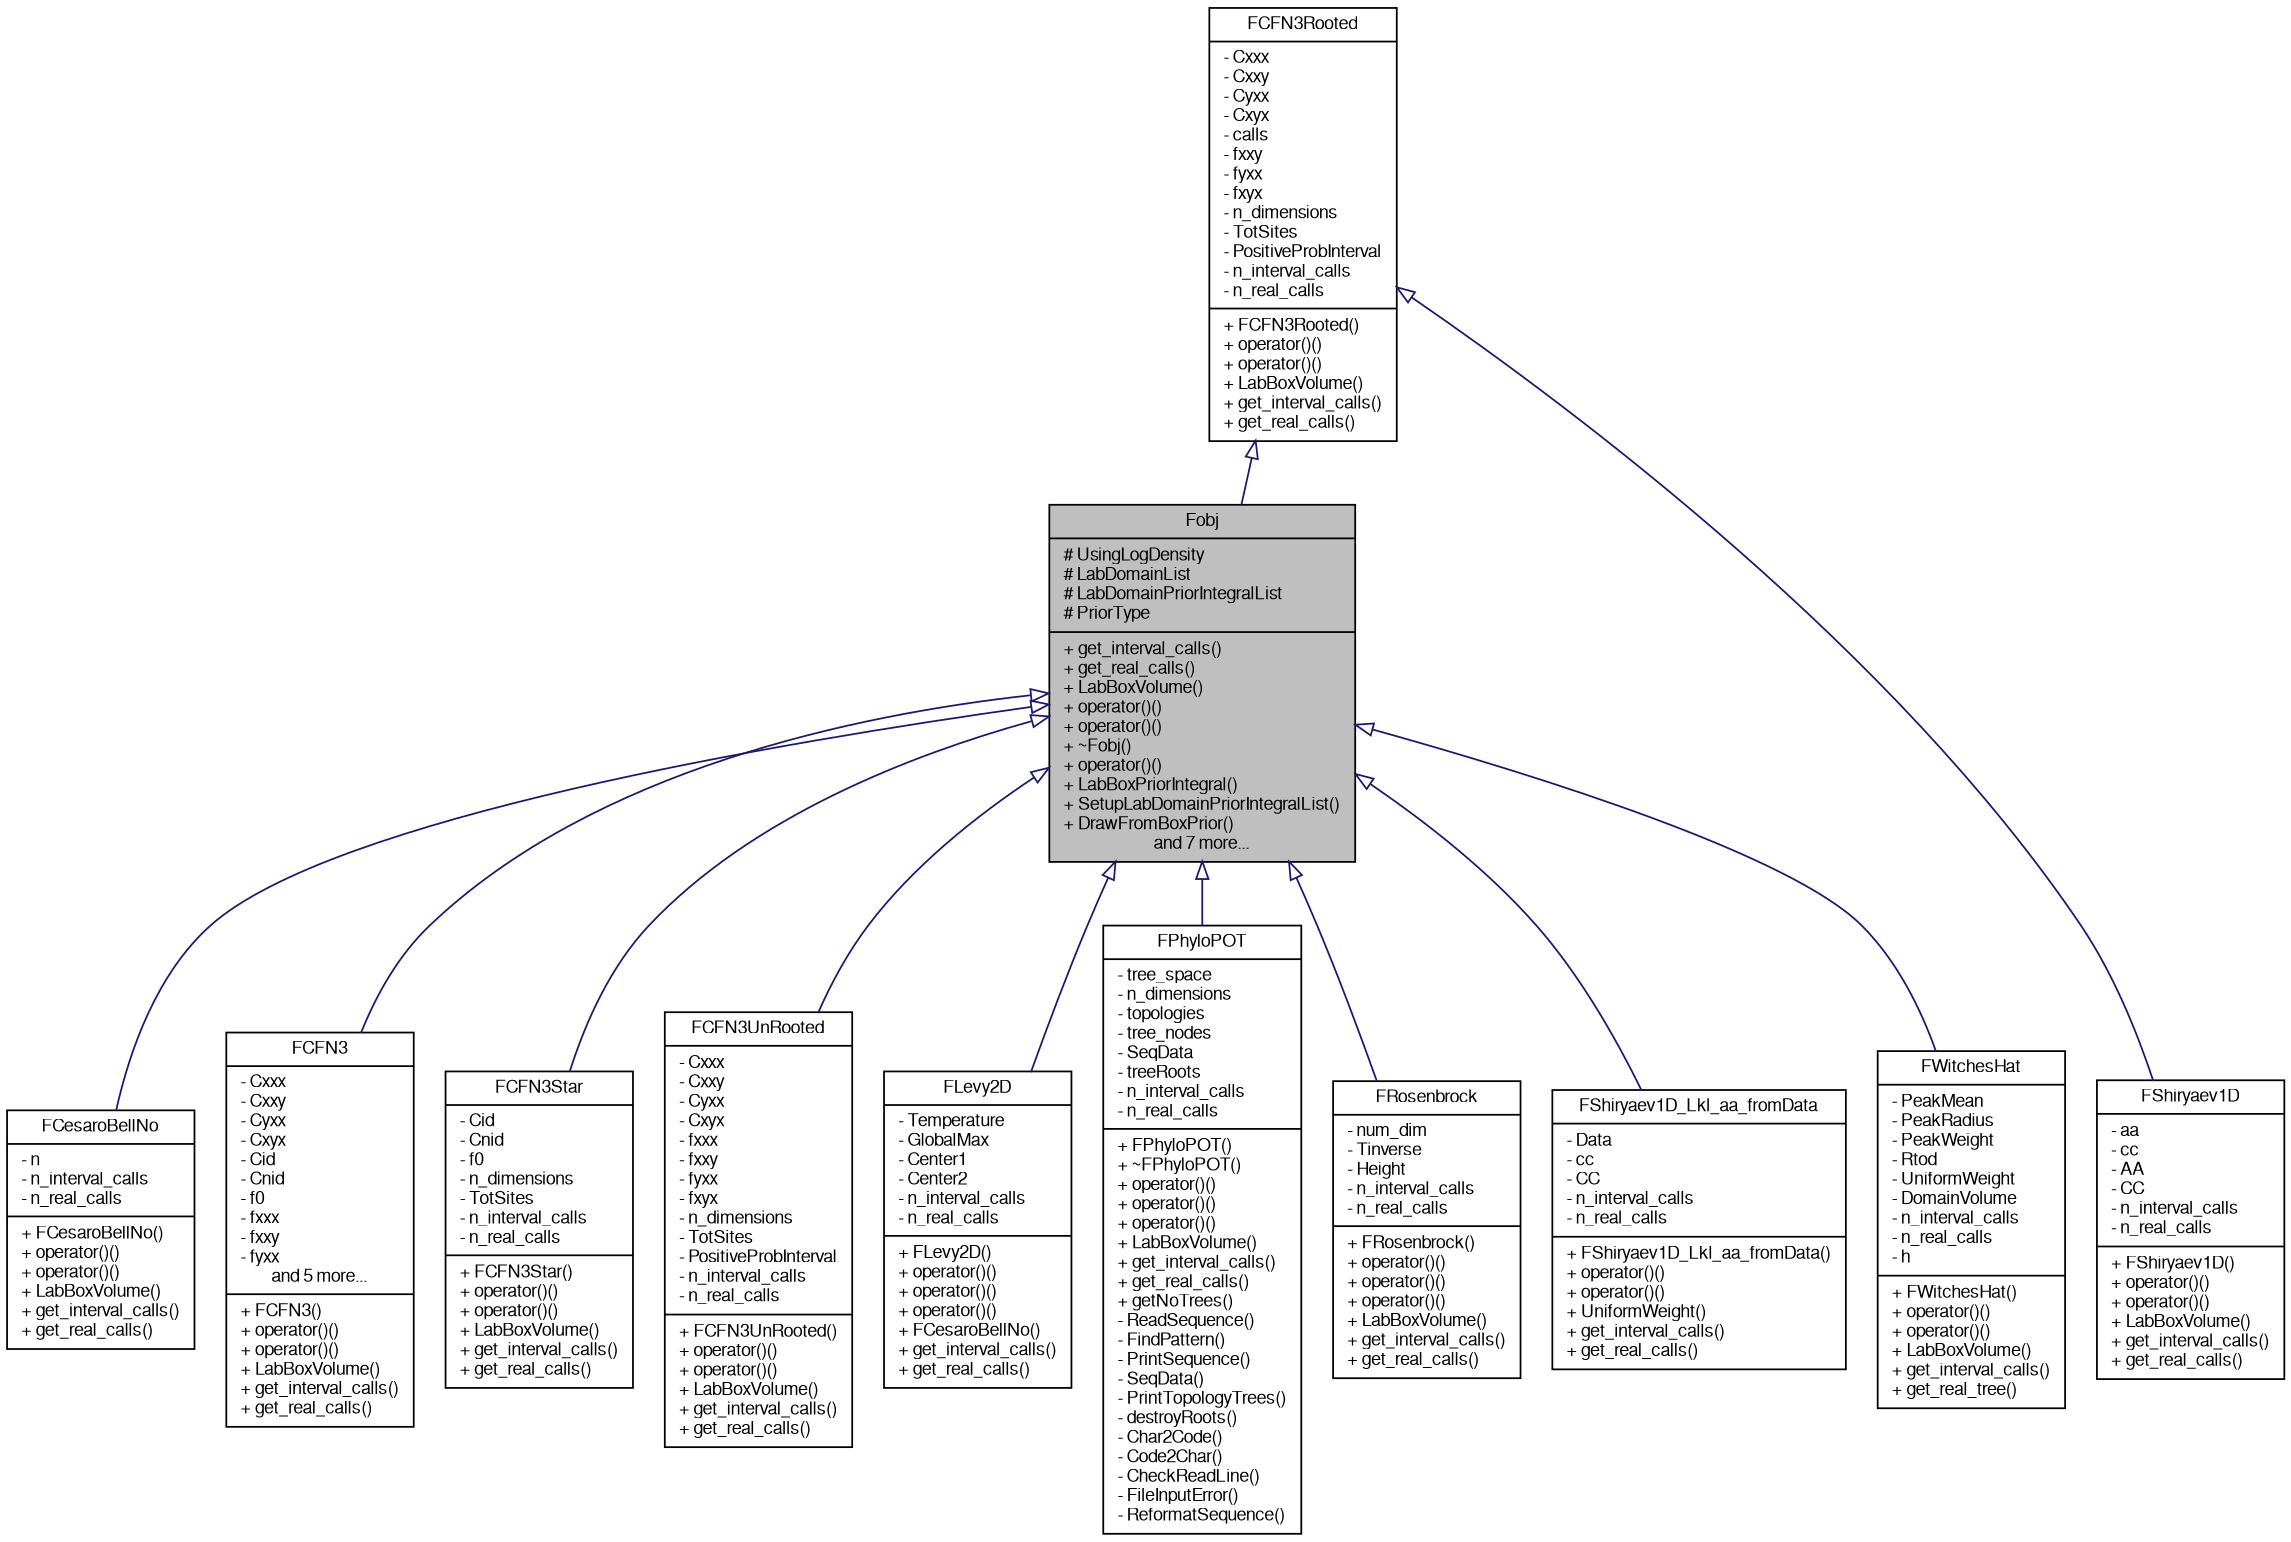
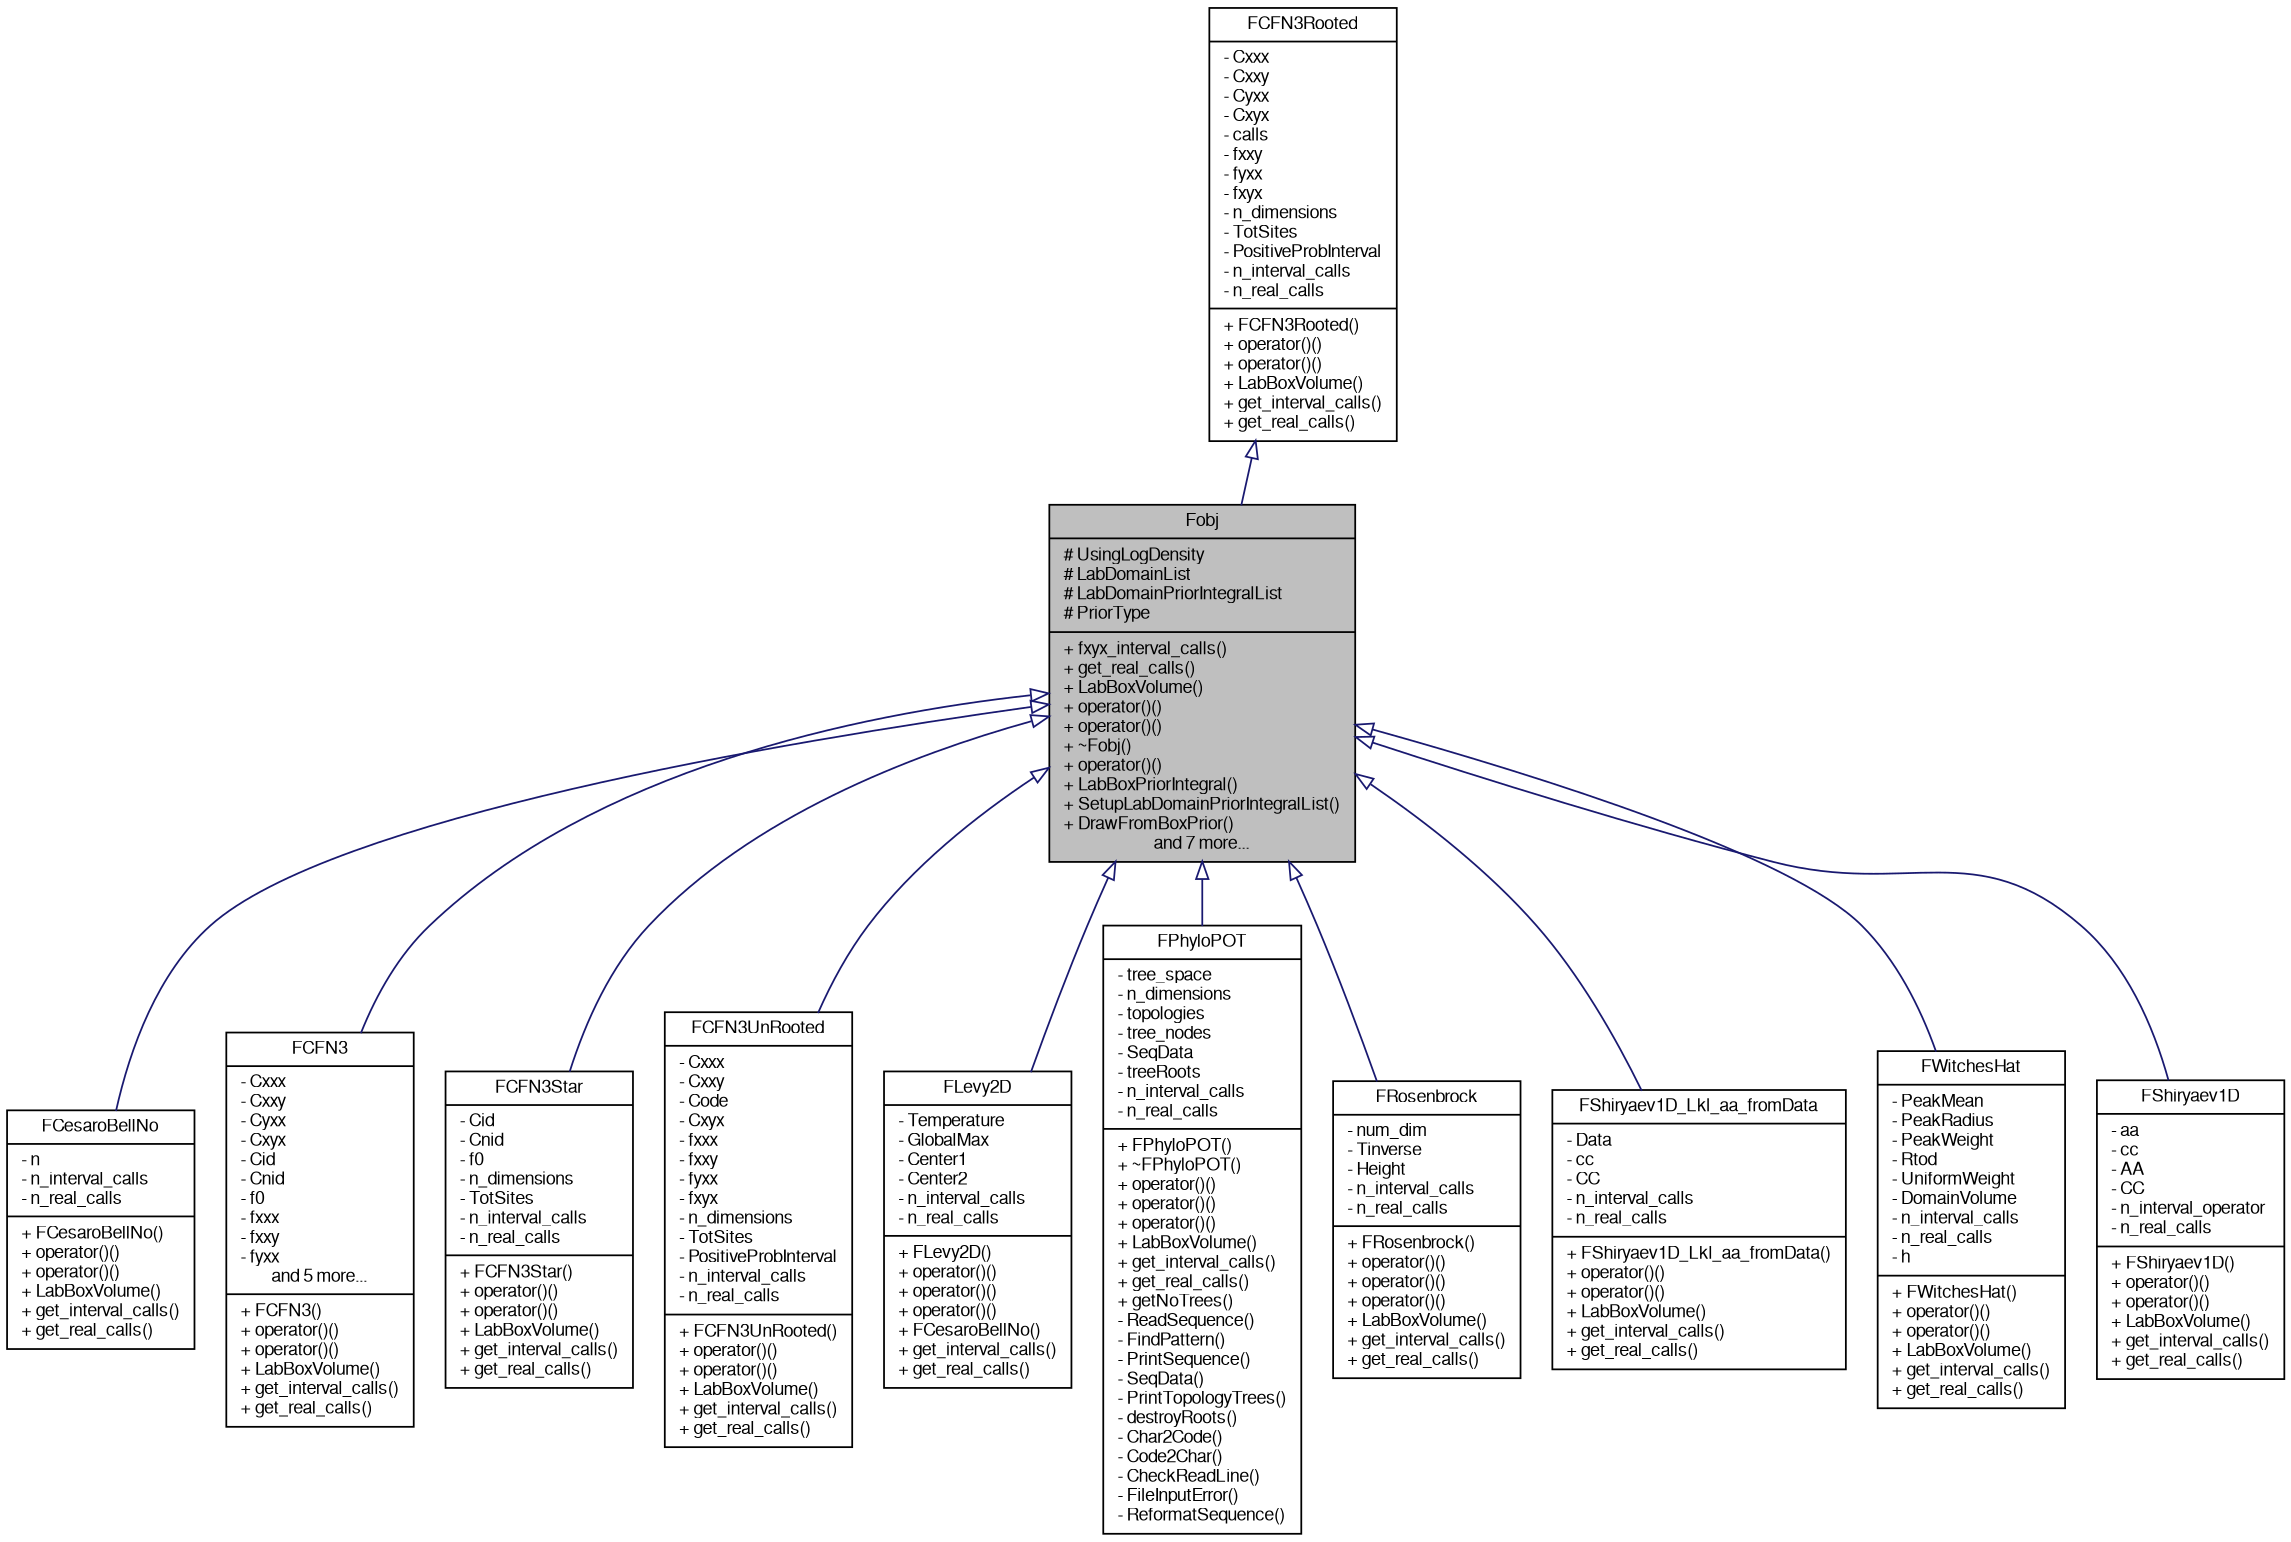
(1837, 641) -> (1815, 870)
(1143, 649) -> (1146, 649)
(702, 1101) -> (704, 1101)
(2176, 1208) -> (2189, 1208)
(1636, 1312) -> (1636, 1312)
(1955, 1390) -> (1958, 1390)
